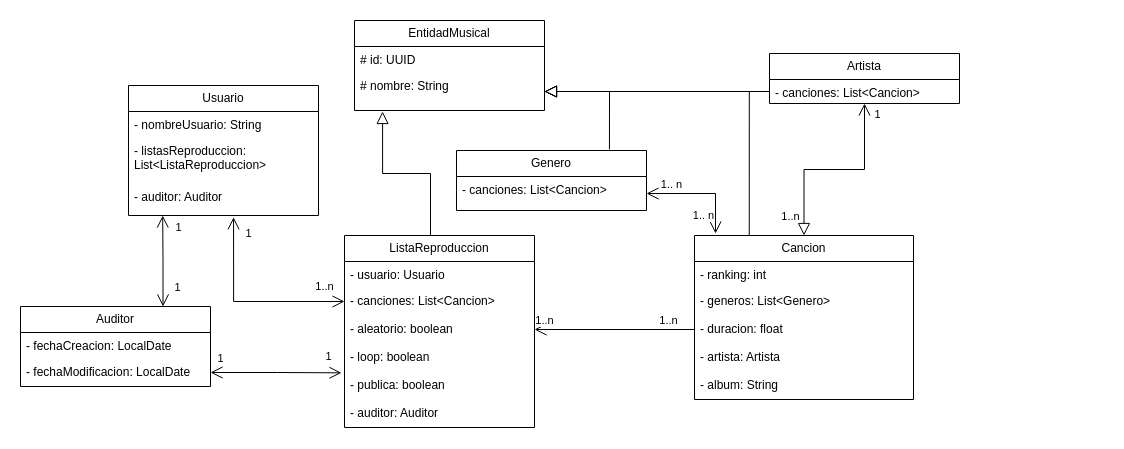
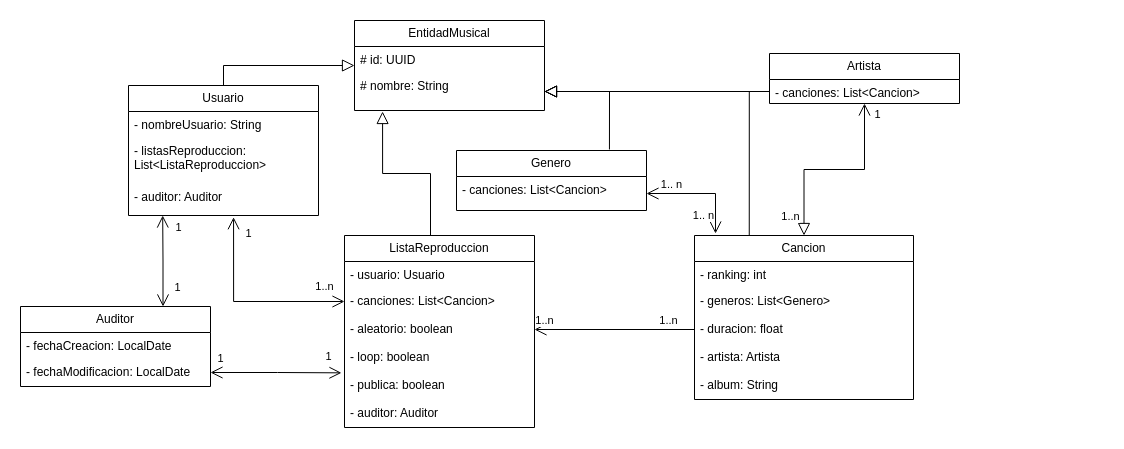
none -> (275, 66)
